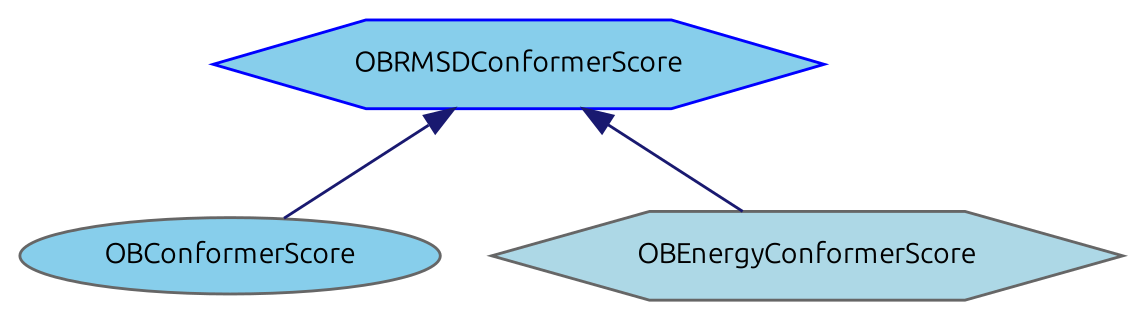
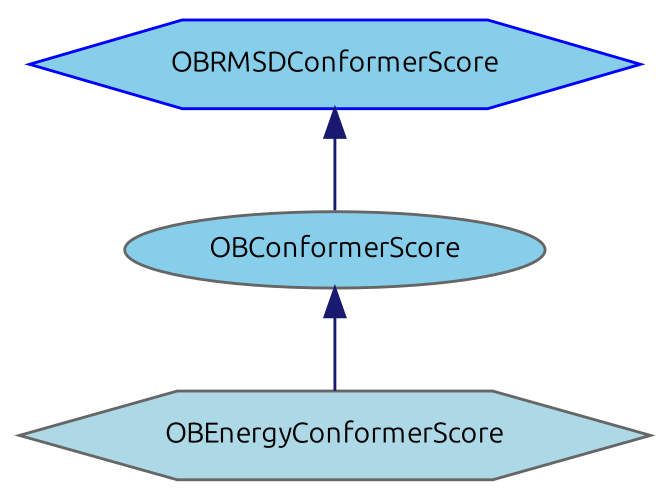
(675, 168) -> (335, 354)
